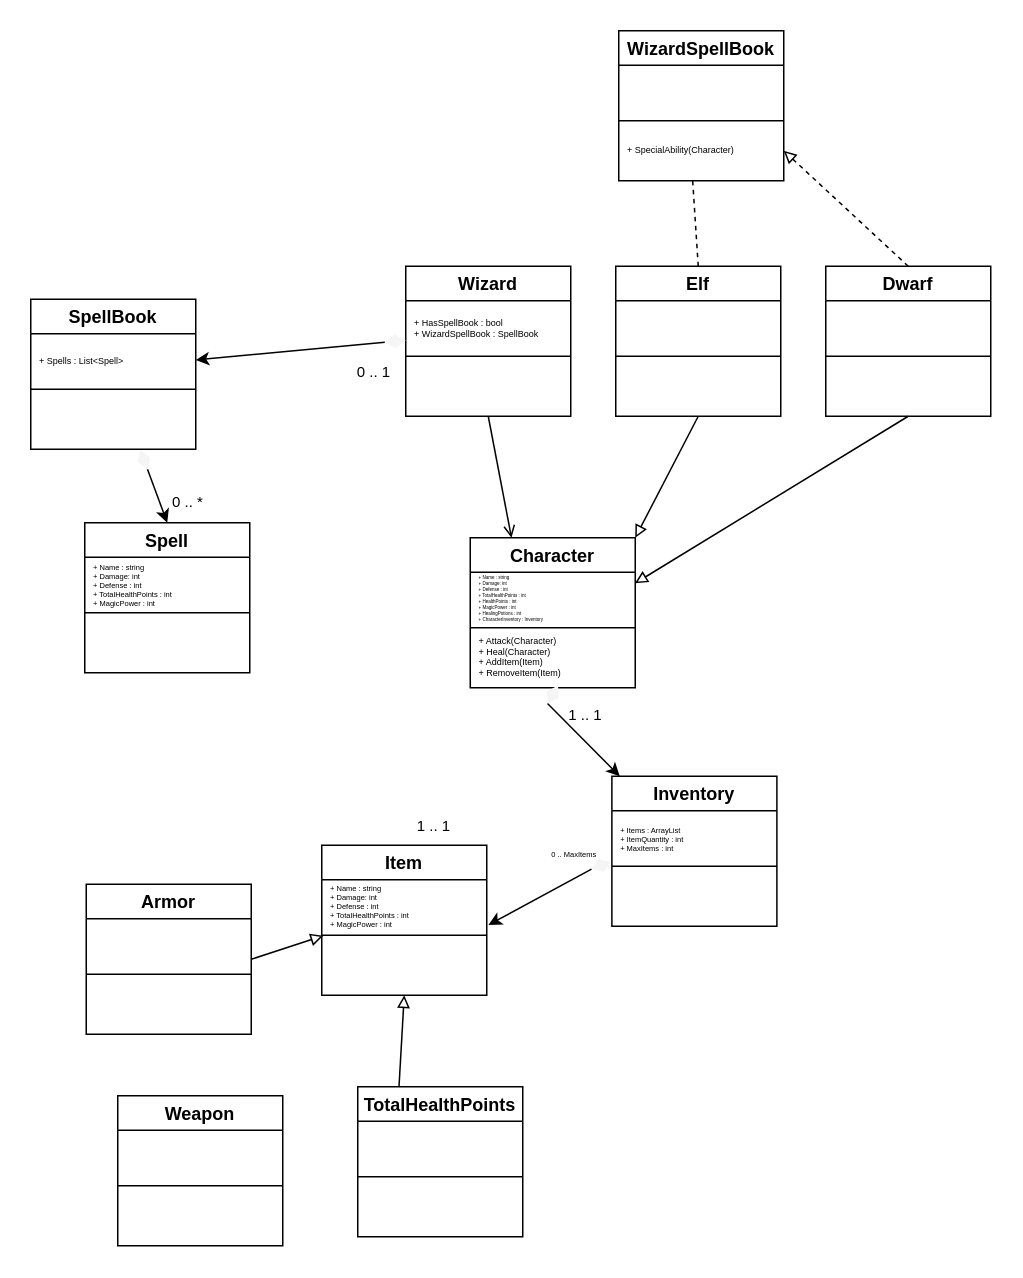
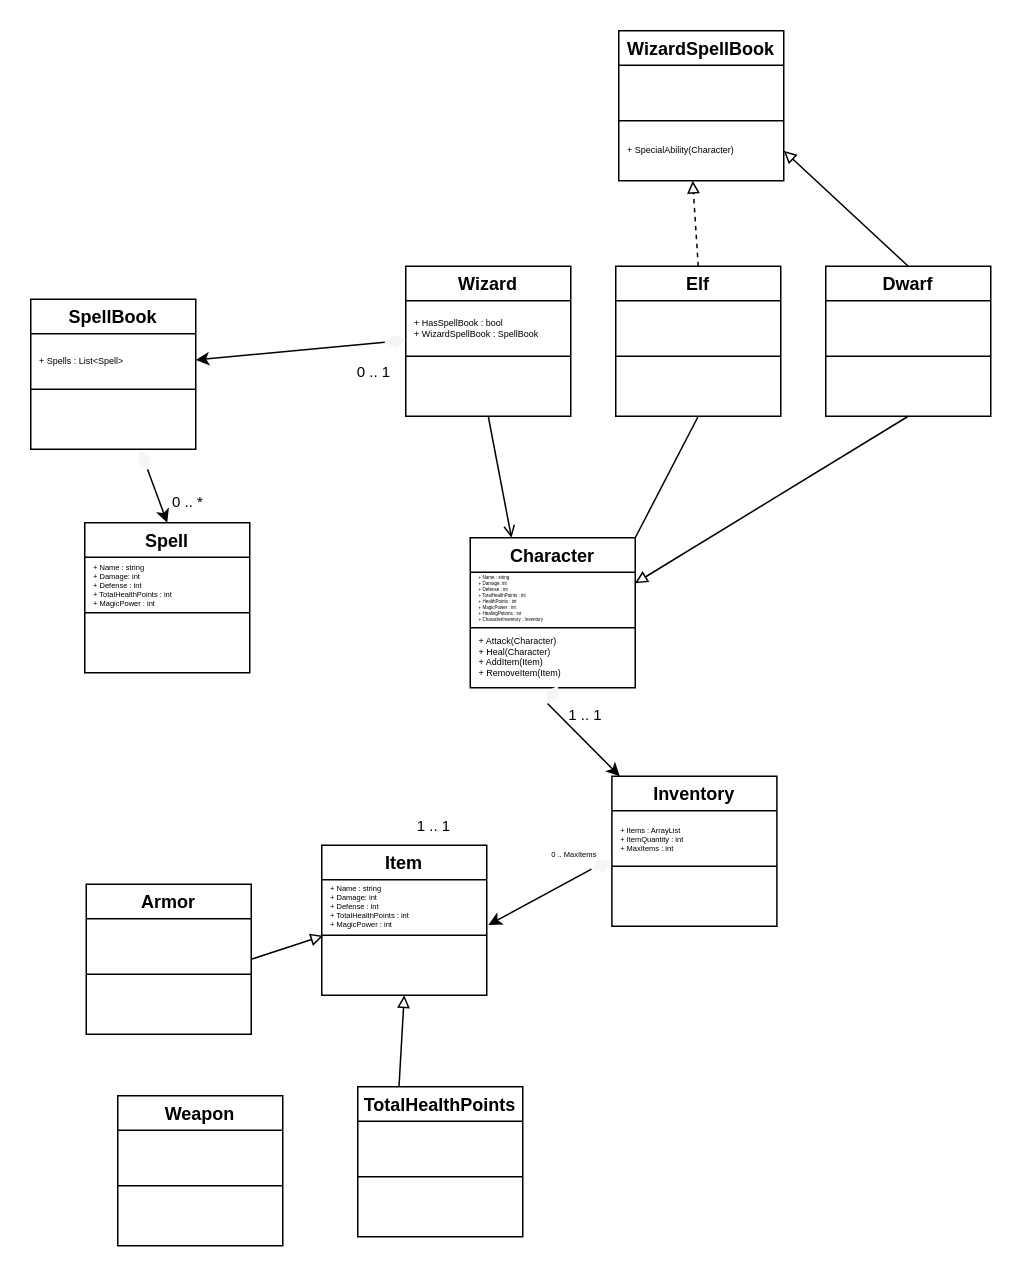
(693, 189) -> (694, 194)
(850, 212) -> (850, 212)
(641, 526) -> (639, 531)
